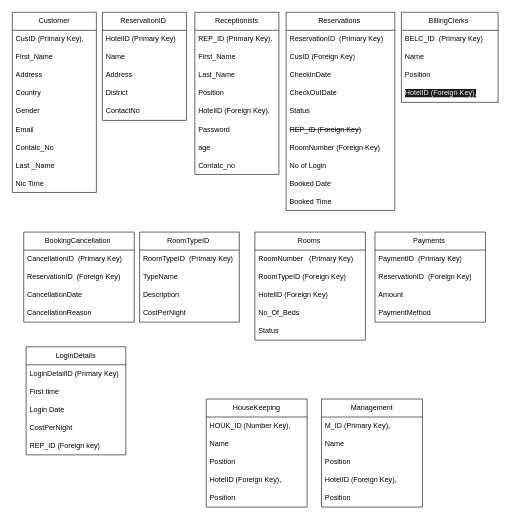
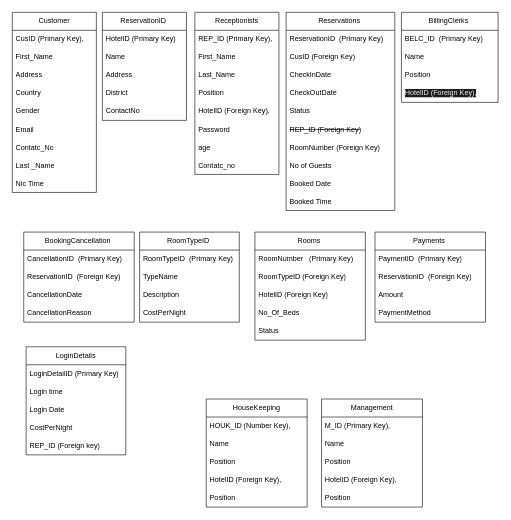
(309, 165) -> (312, 165)
(47, 392) -> (47, 392)
